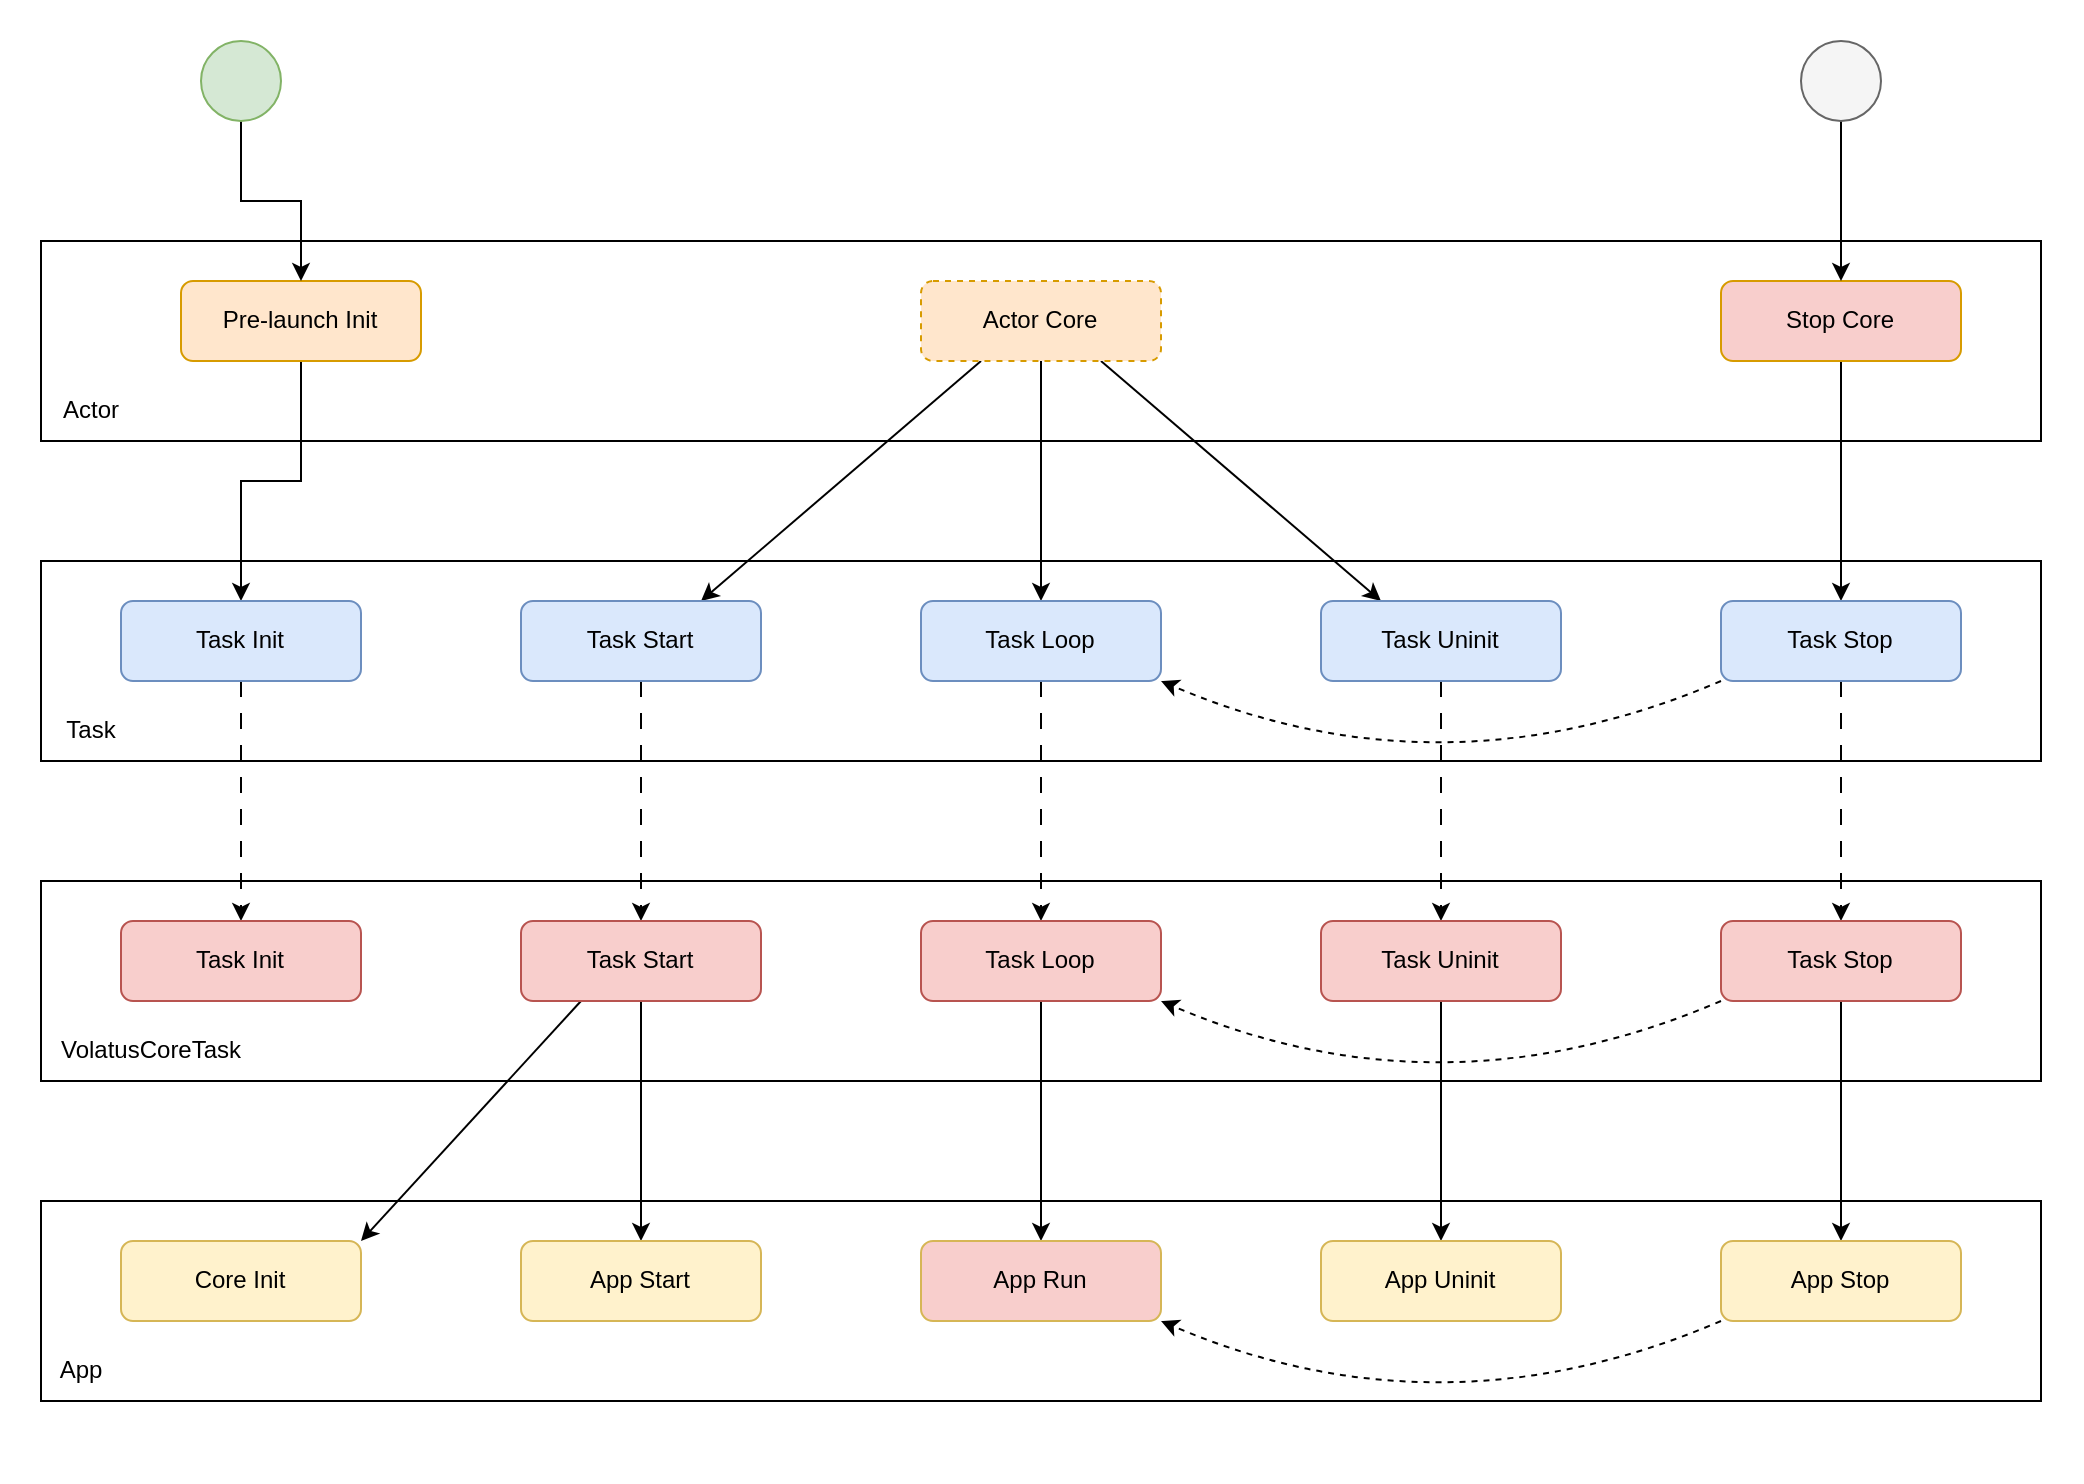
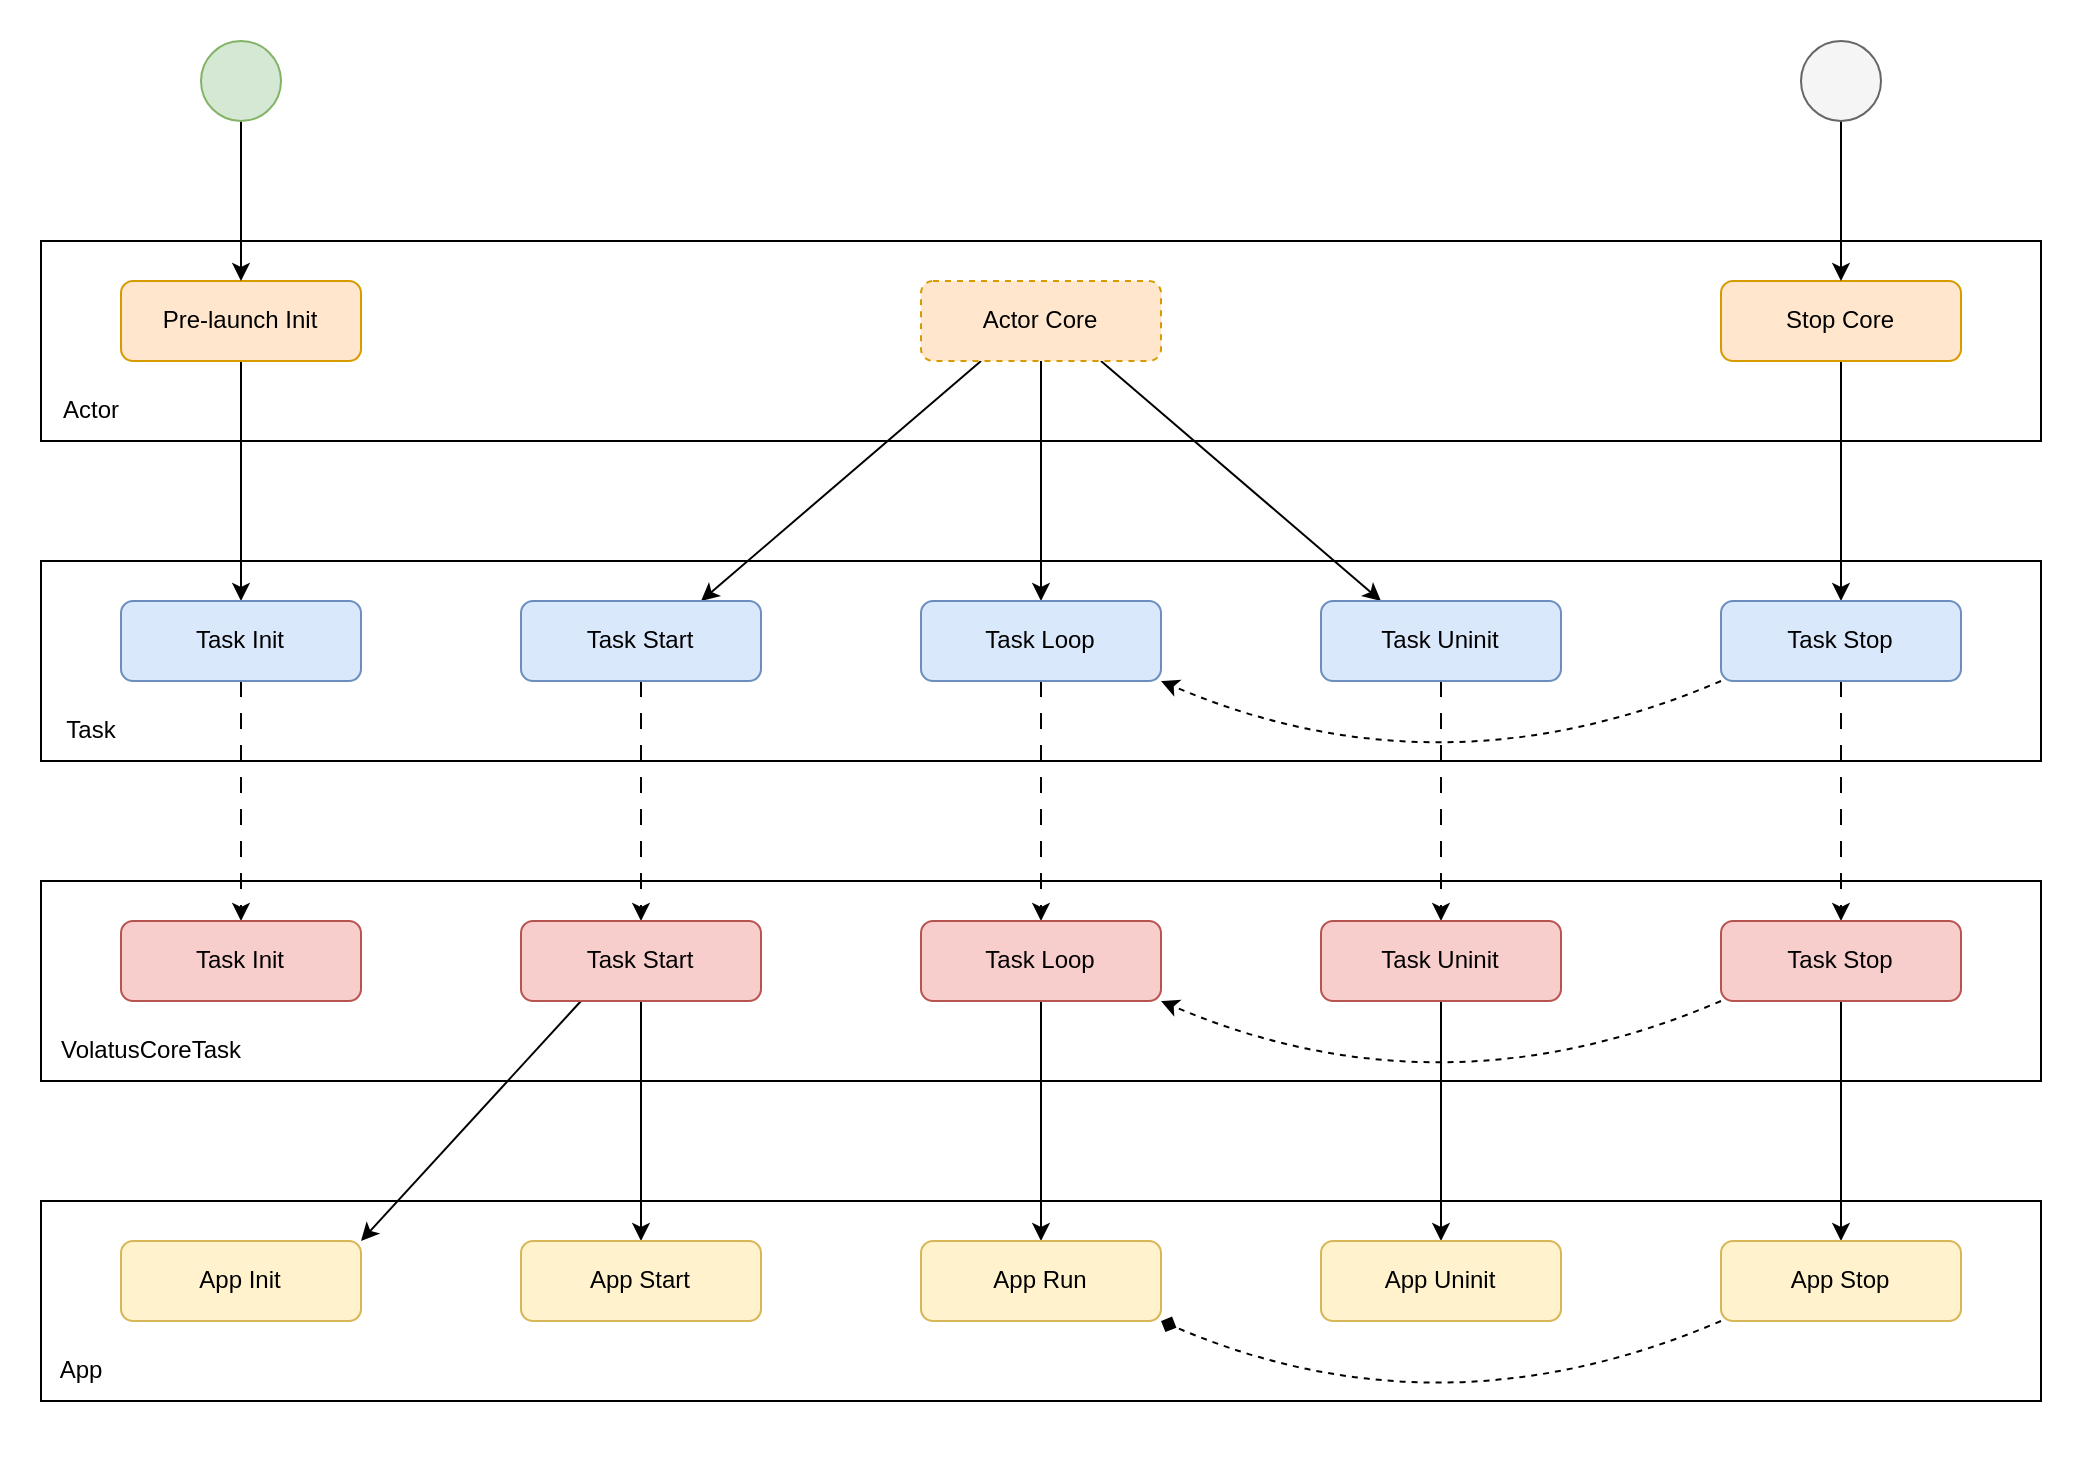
(301, 321) -> (241, 321)
(1841, 321) -> (1841, 321)
(241, 1281) -> (241, 1281)
(1041, 1281) -> (1041, 1281)
(1176, 1327) -> (1176, 1327)
